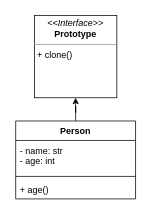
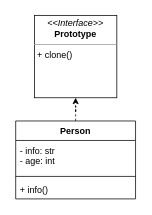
(75, 107) -> (75, 107)
(44, 151) -> (43, 151)
(36, 190) -> (37, 190)
